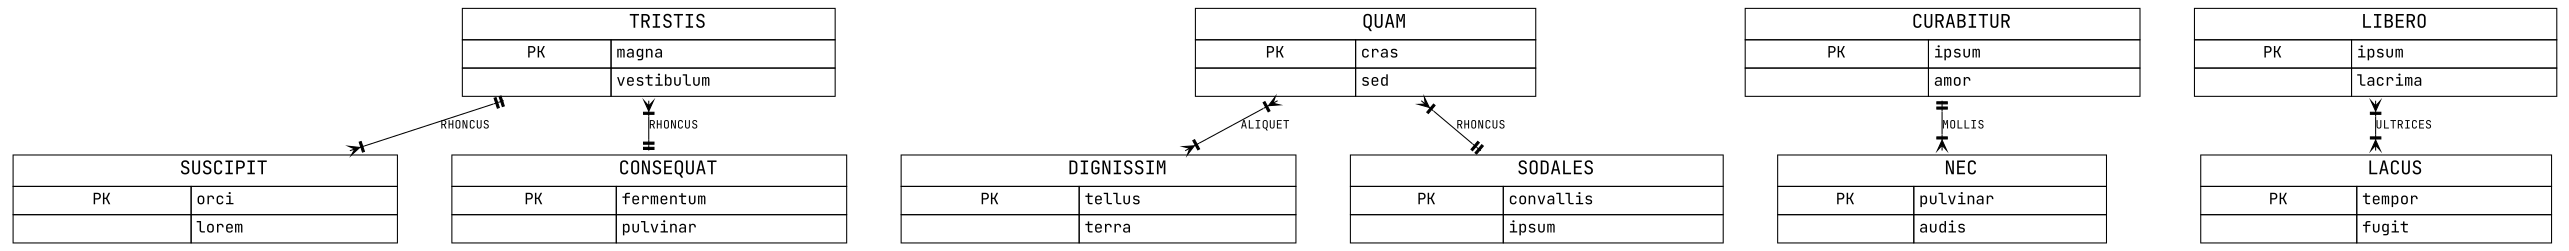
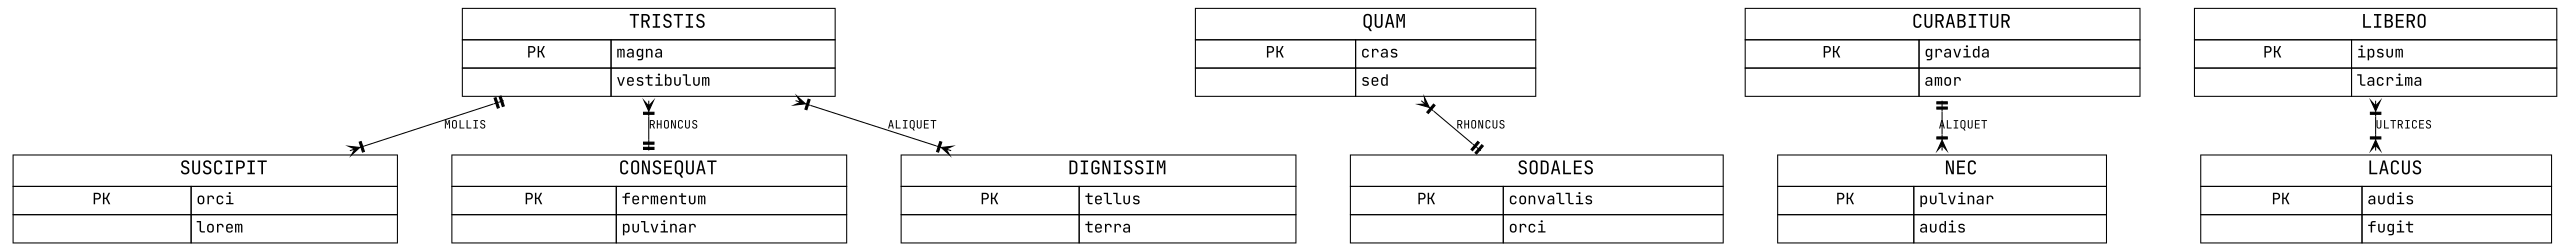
(1958, 53) -> (1958, 53)
(465, 126) -> (465, 126)
(1231, 126) -> (873, 126)
(1964, 126) -> (1964, 126)
(2391, 199) -> (2391, 199)
(1533, 228) -> (1528, 228)
